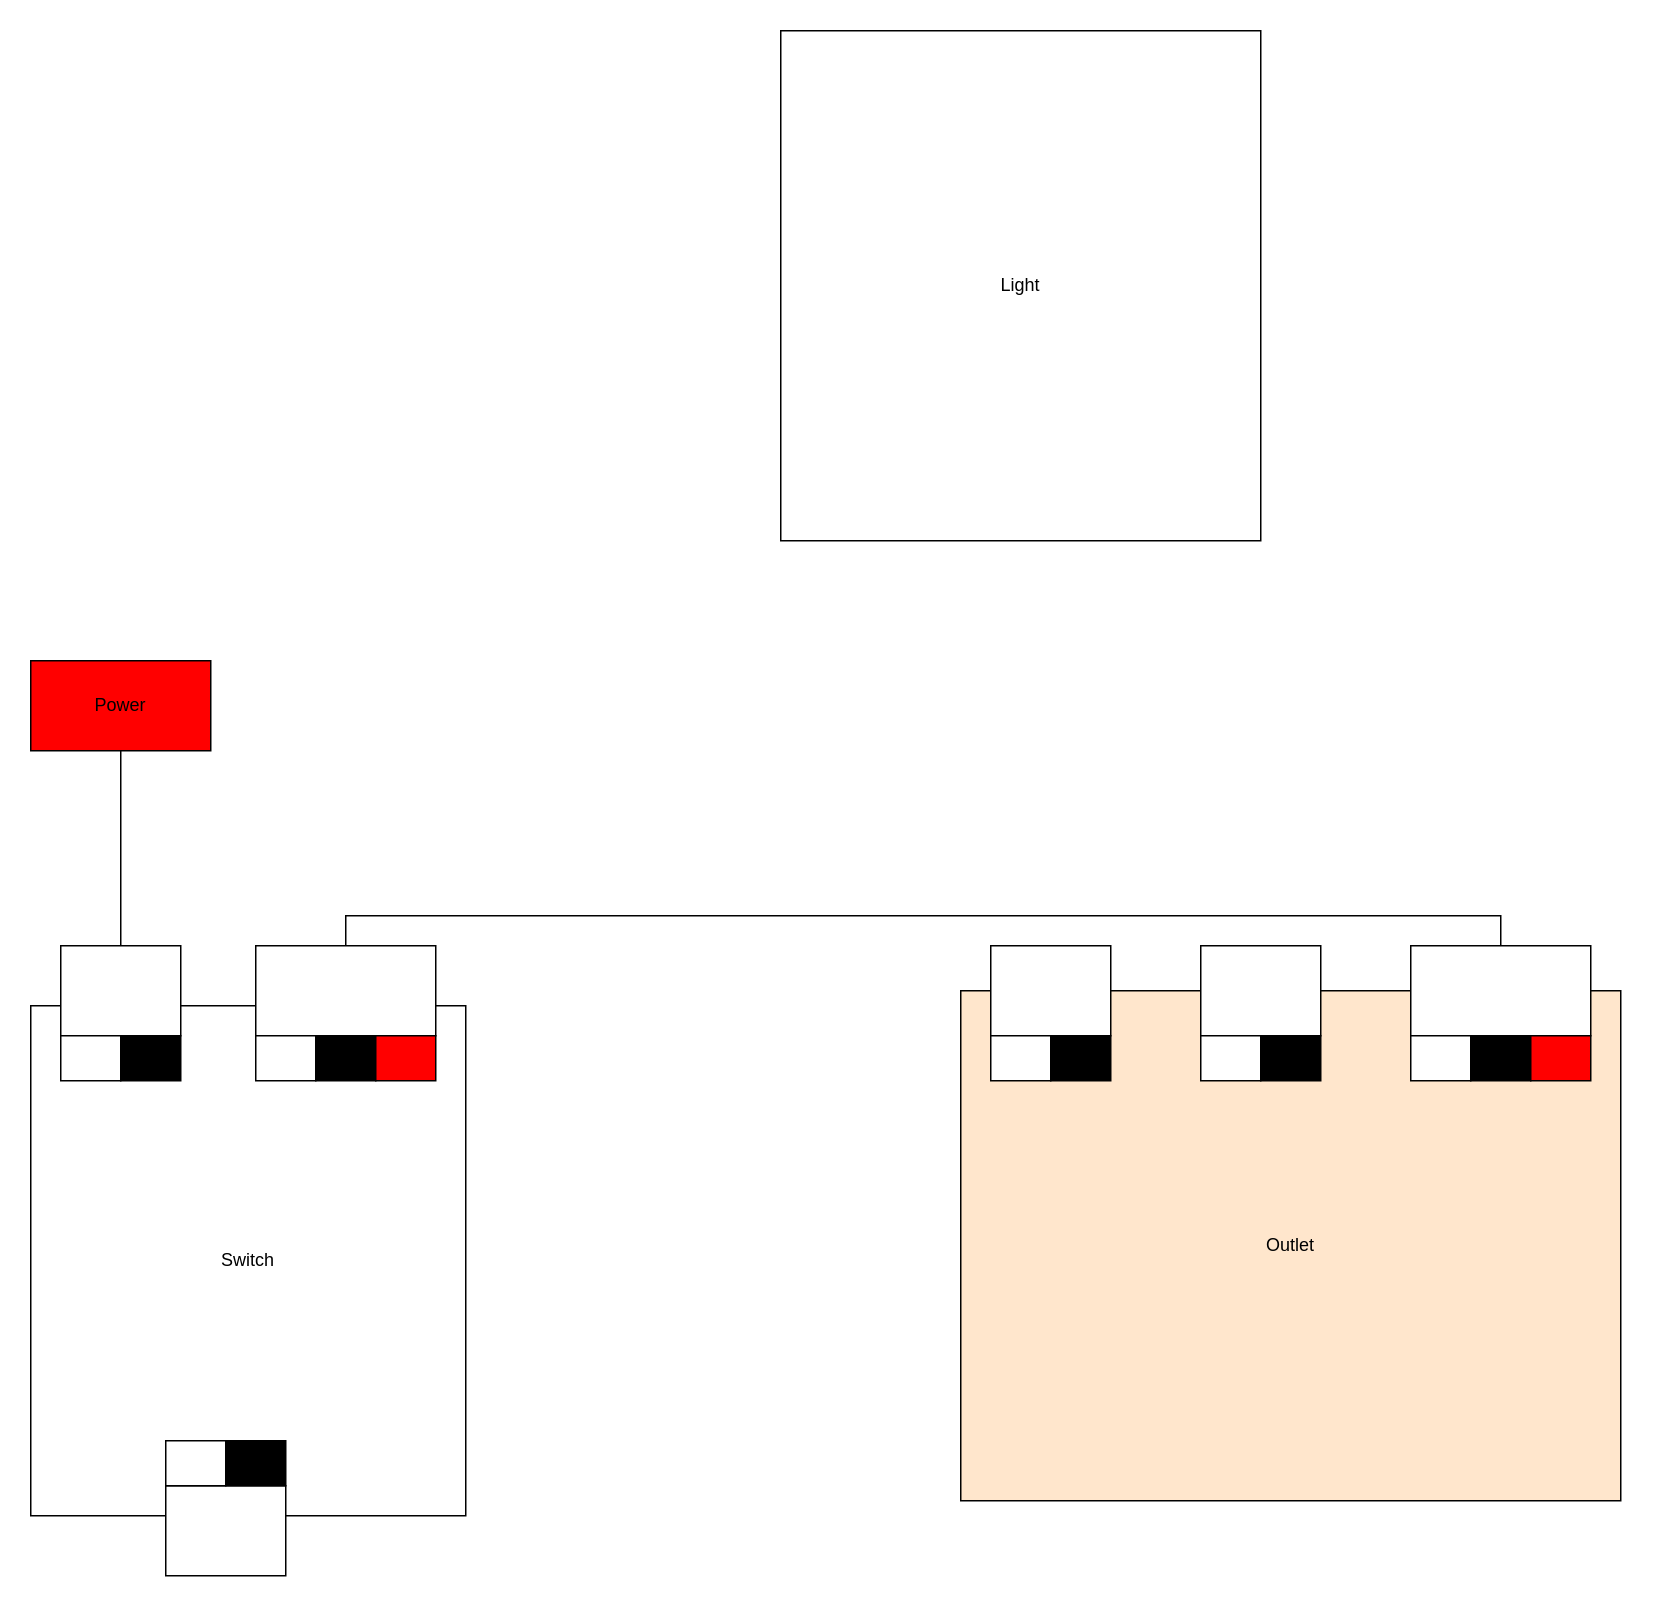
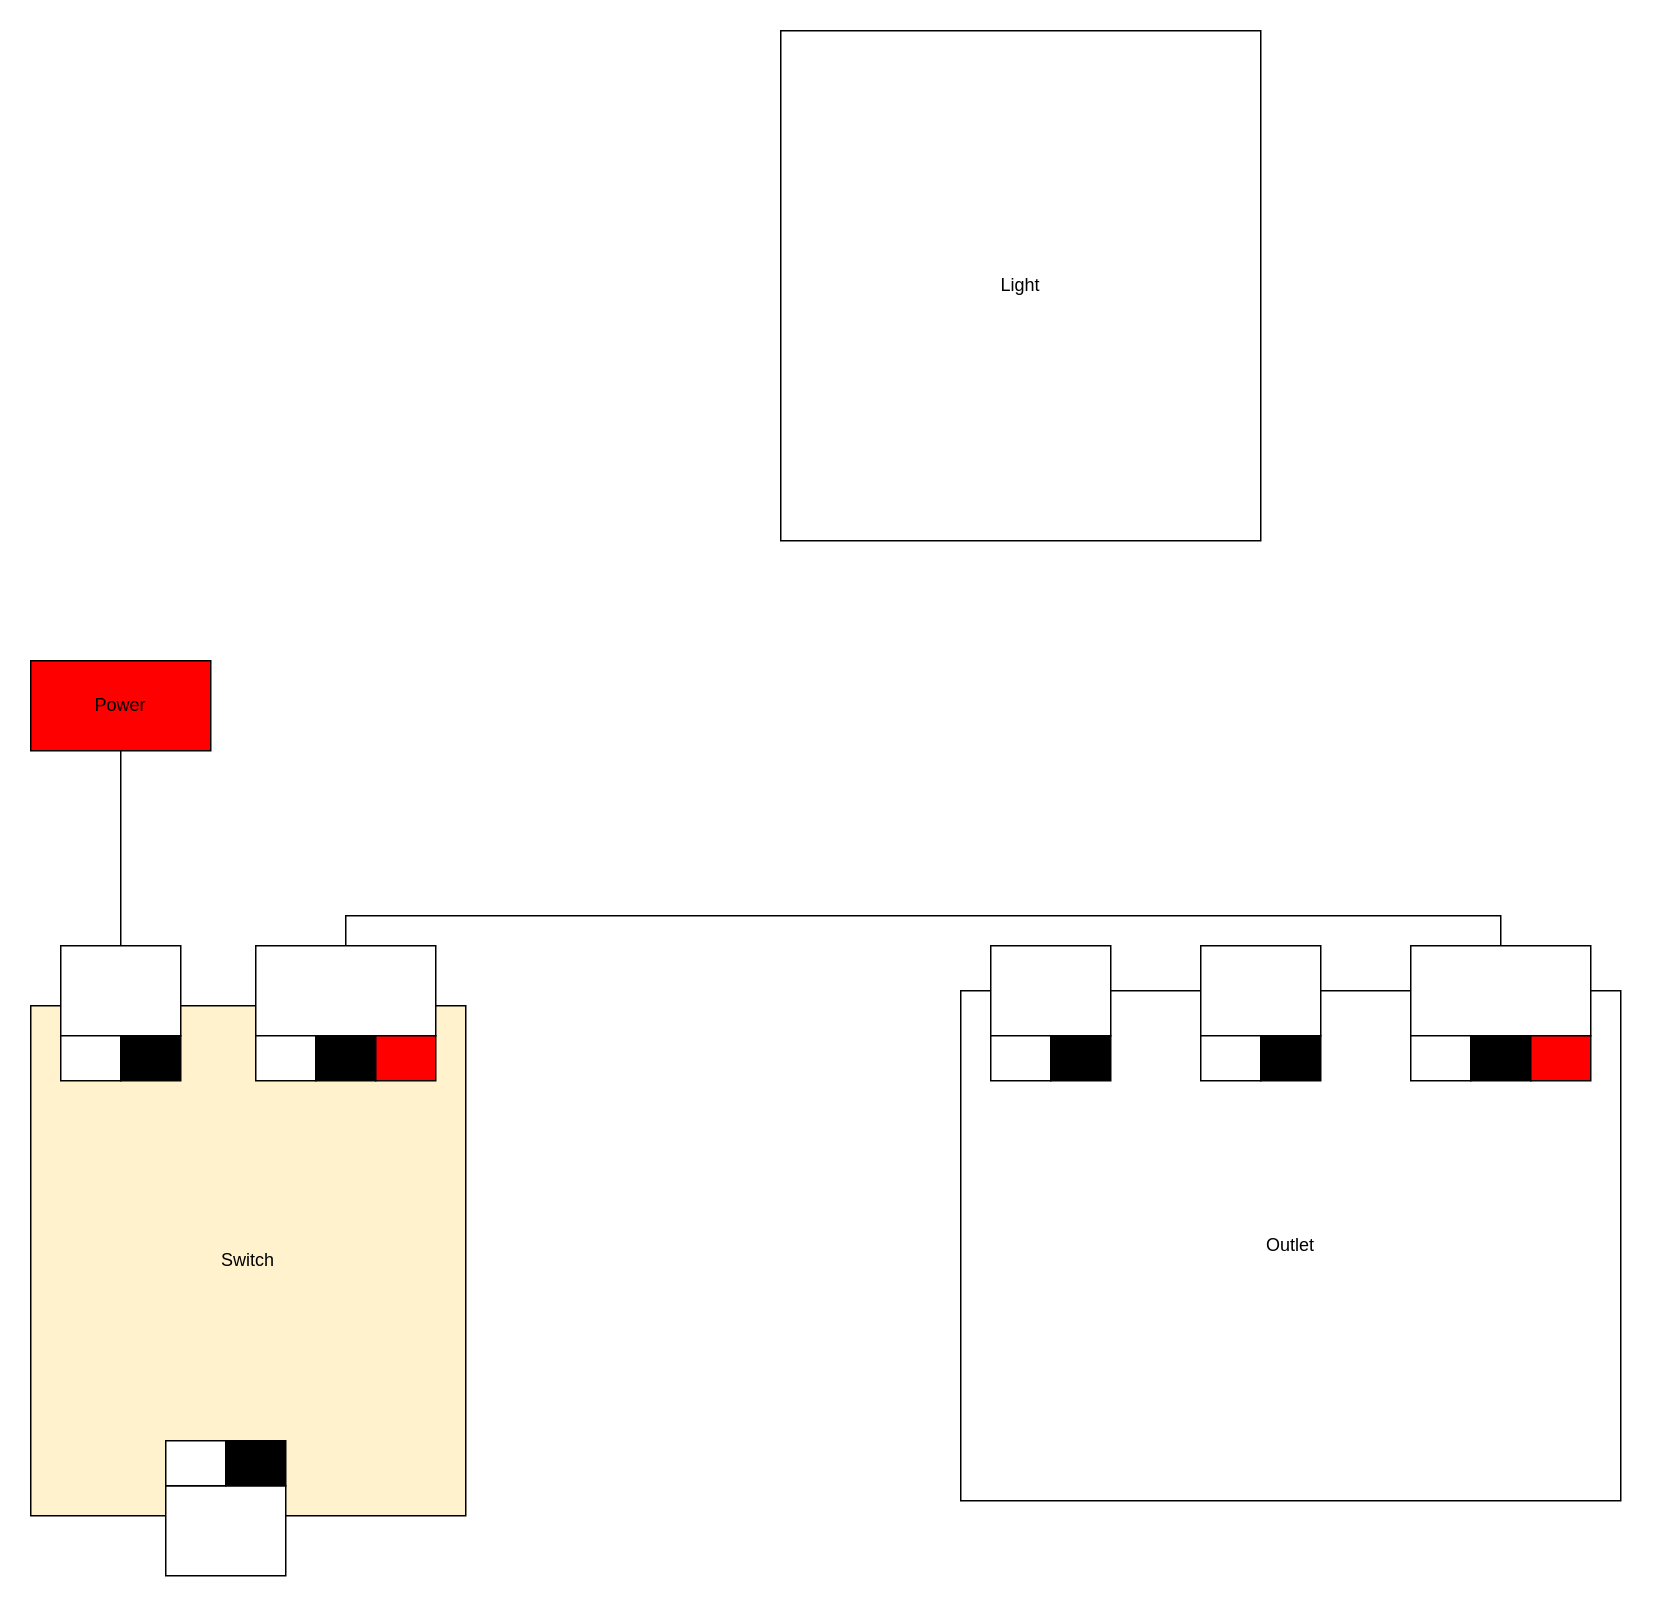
(1291, 1246) -> (1291, 1246)
(248, 1261) -> (248, 1261)
